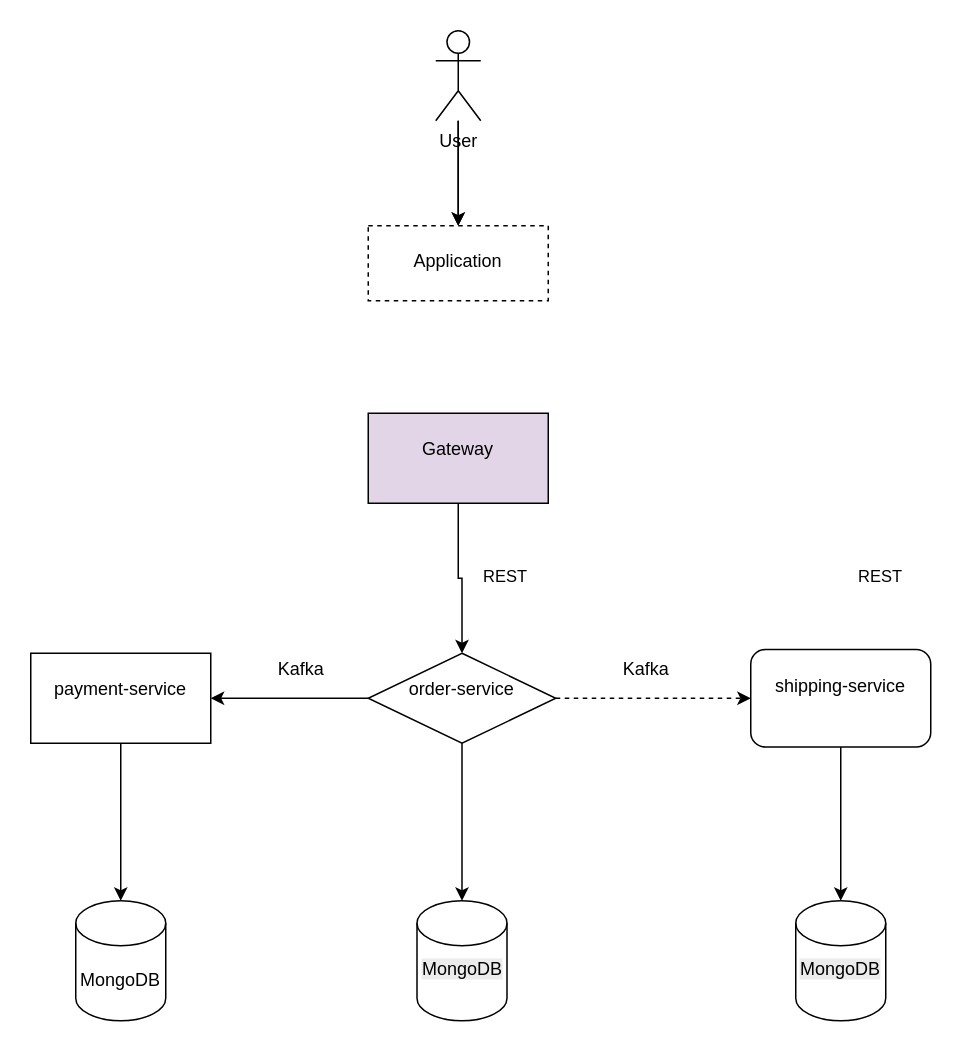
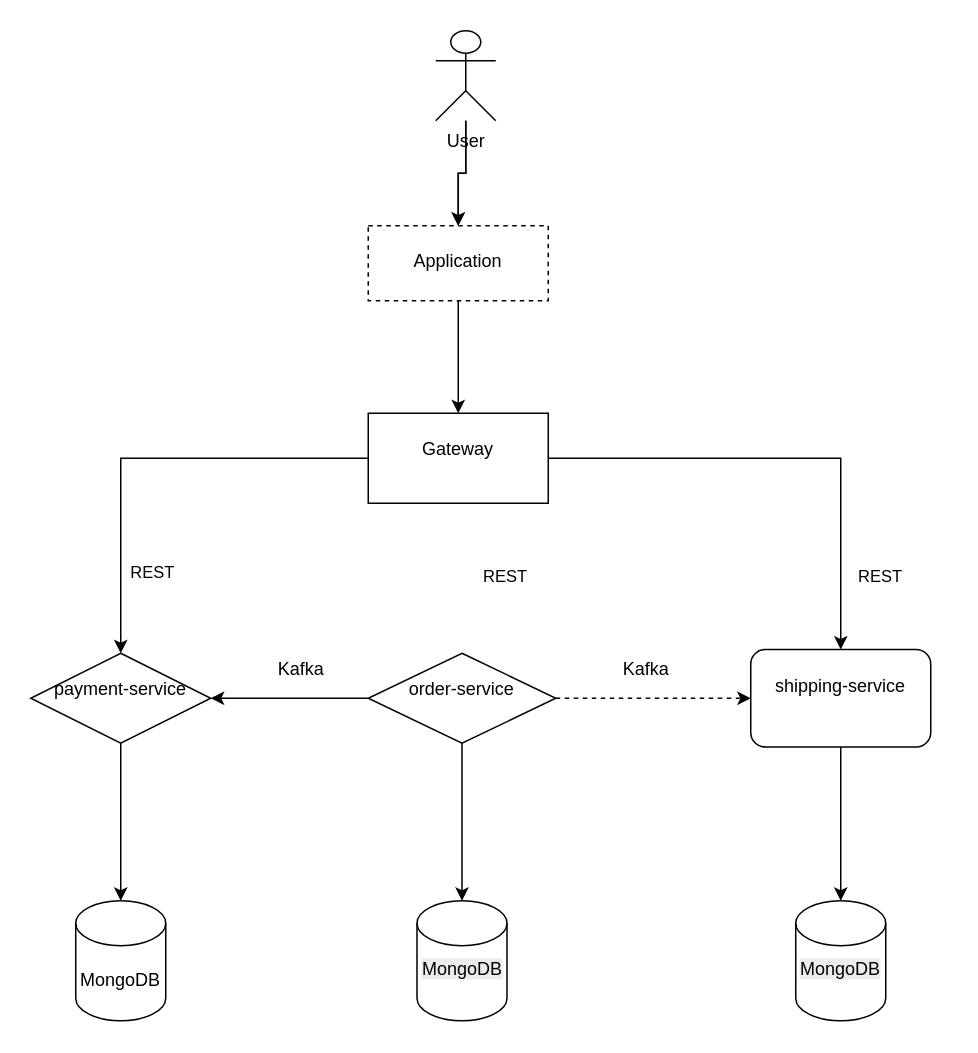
(458, 76) -> (466, 76)
none -> (458, 352)
none -> (152, 458)
(458, 458) -> (458, 458)
(458, 574) -> (785, 458)
(121, 698) -> (121, 698)
